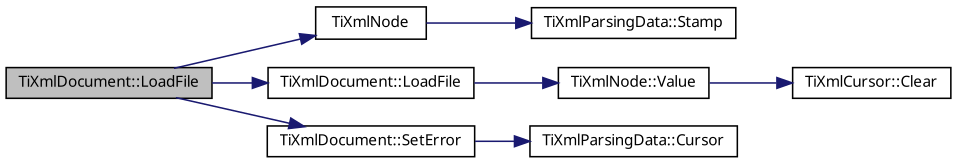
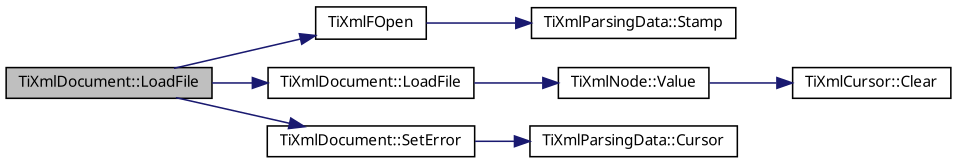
(371, 23) -> (371, 23)
